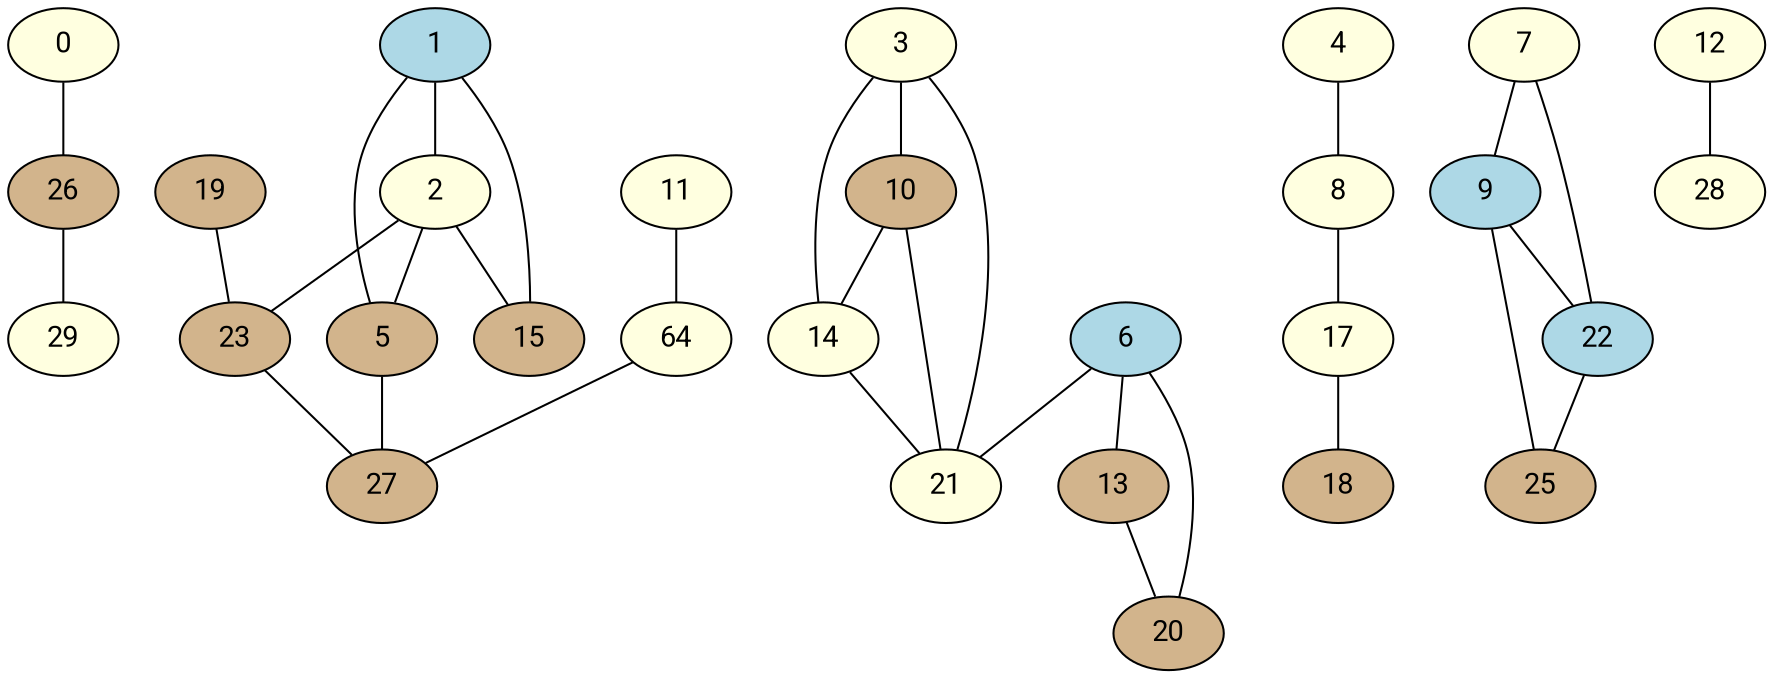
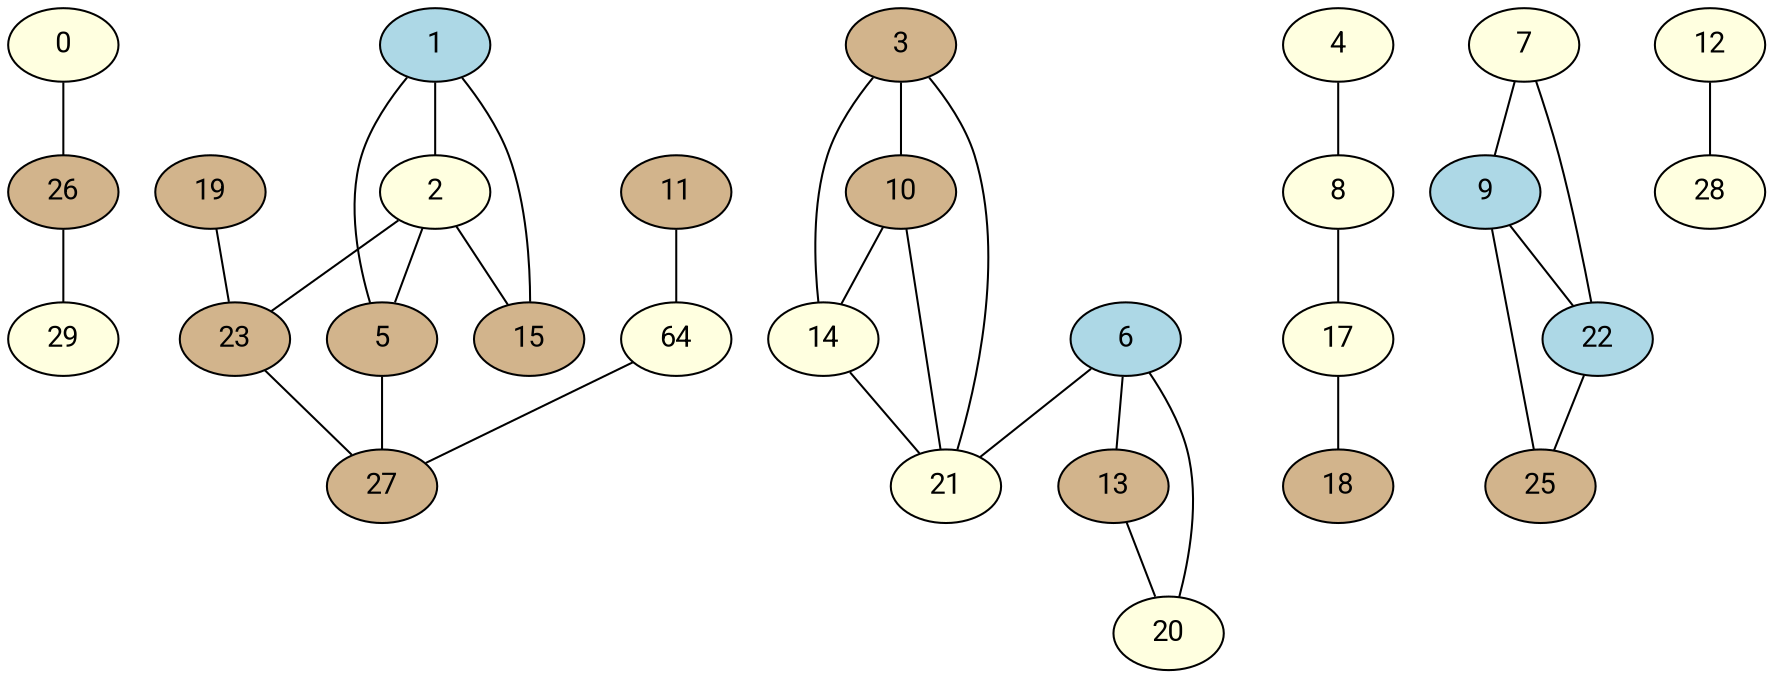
(901, 45) -> (901, 45)
(676, 192) -> (676, 192)
(1169, 633) -> (1169, 633)
